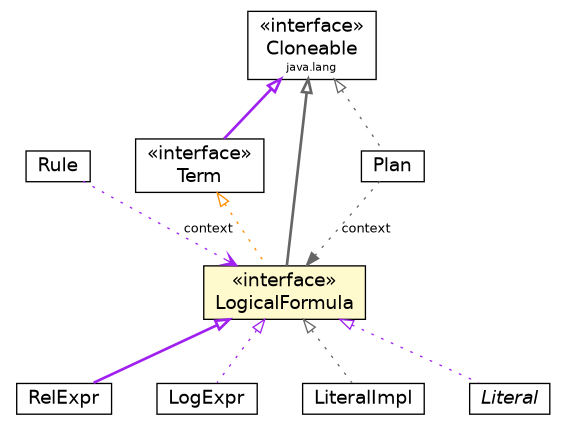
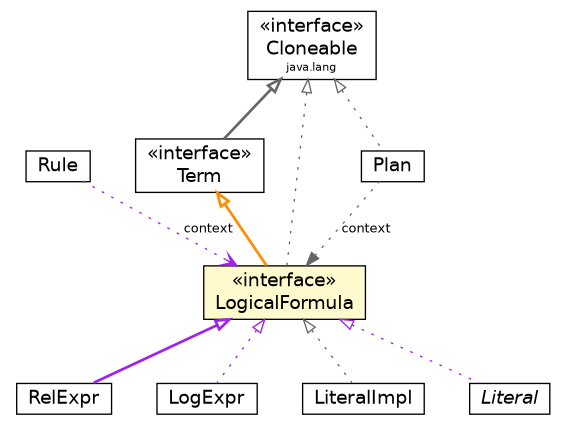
(248, 114) -> (248, 114)
(297, 179) -> (297, 179)
(246, 235) -> (246, 235)
